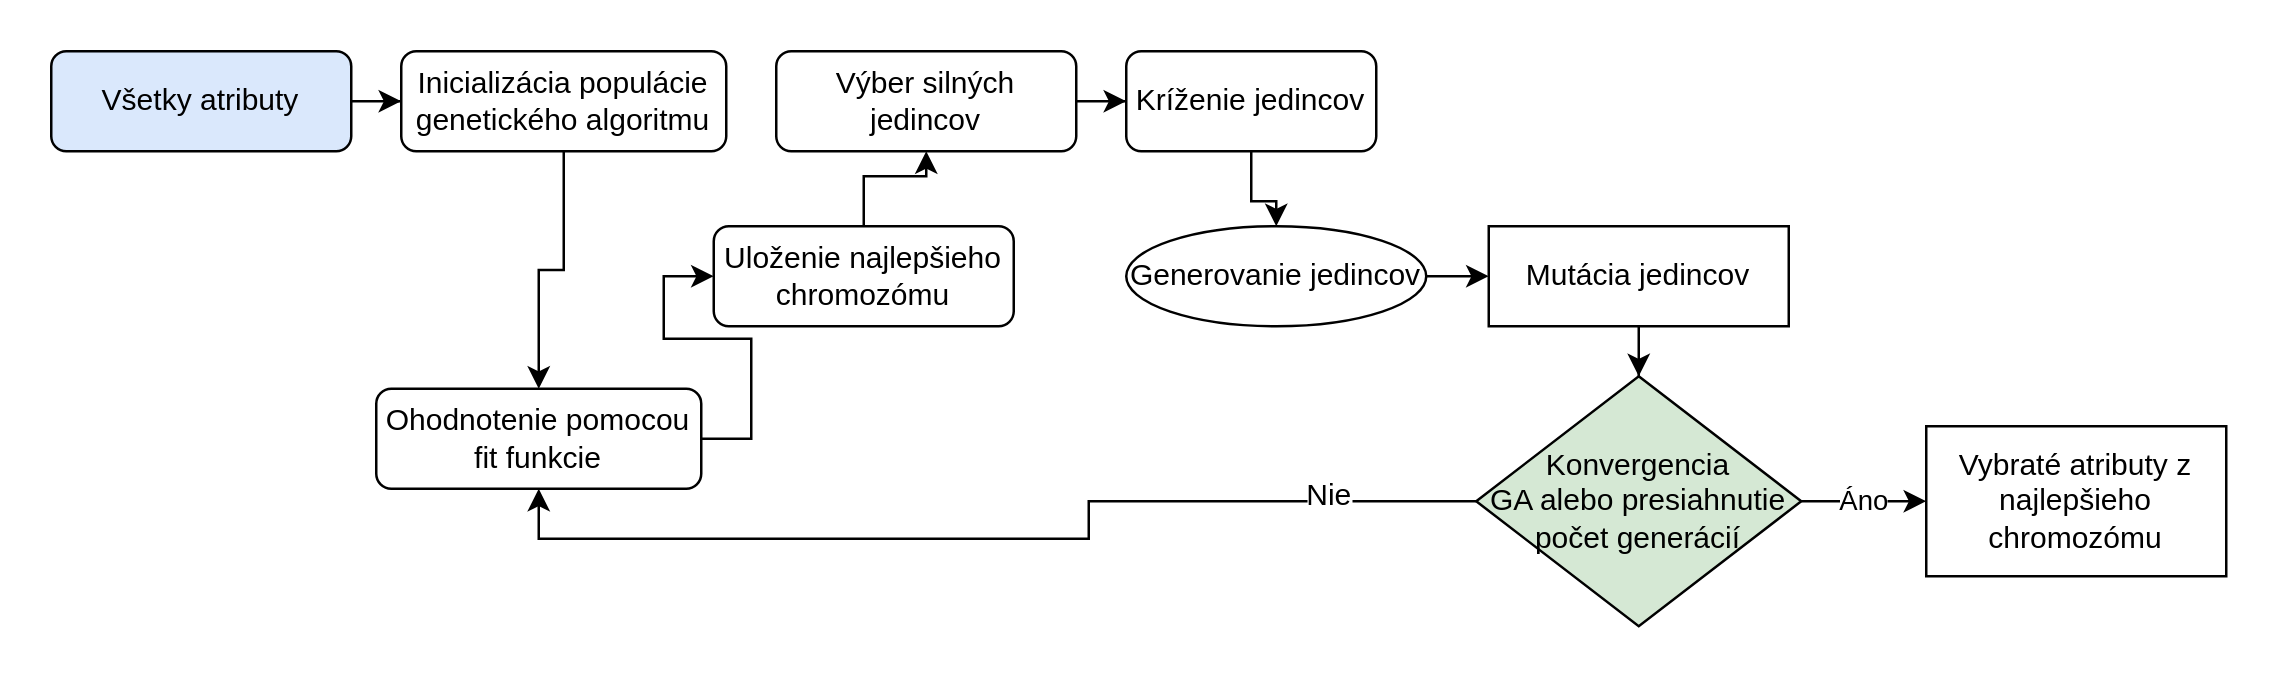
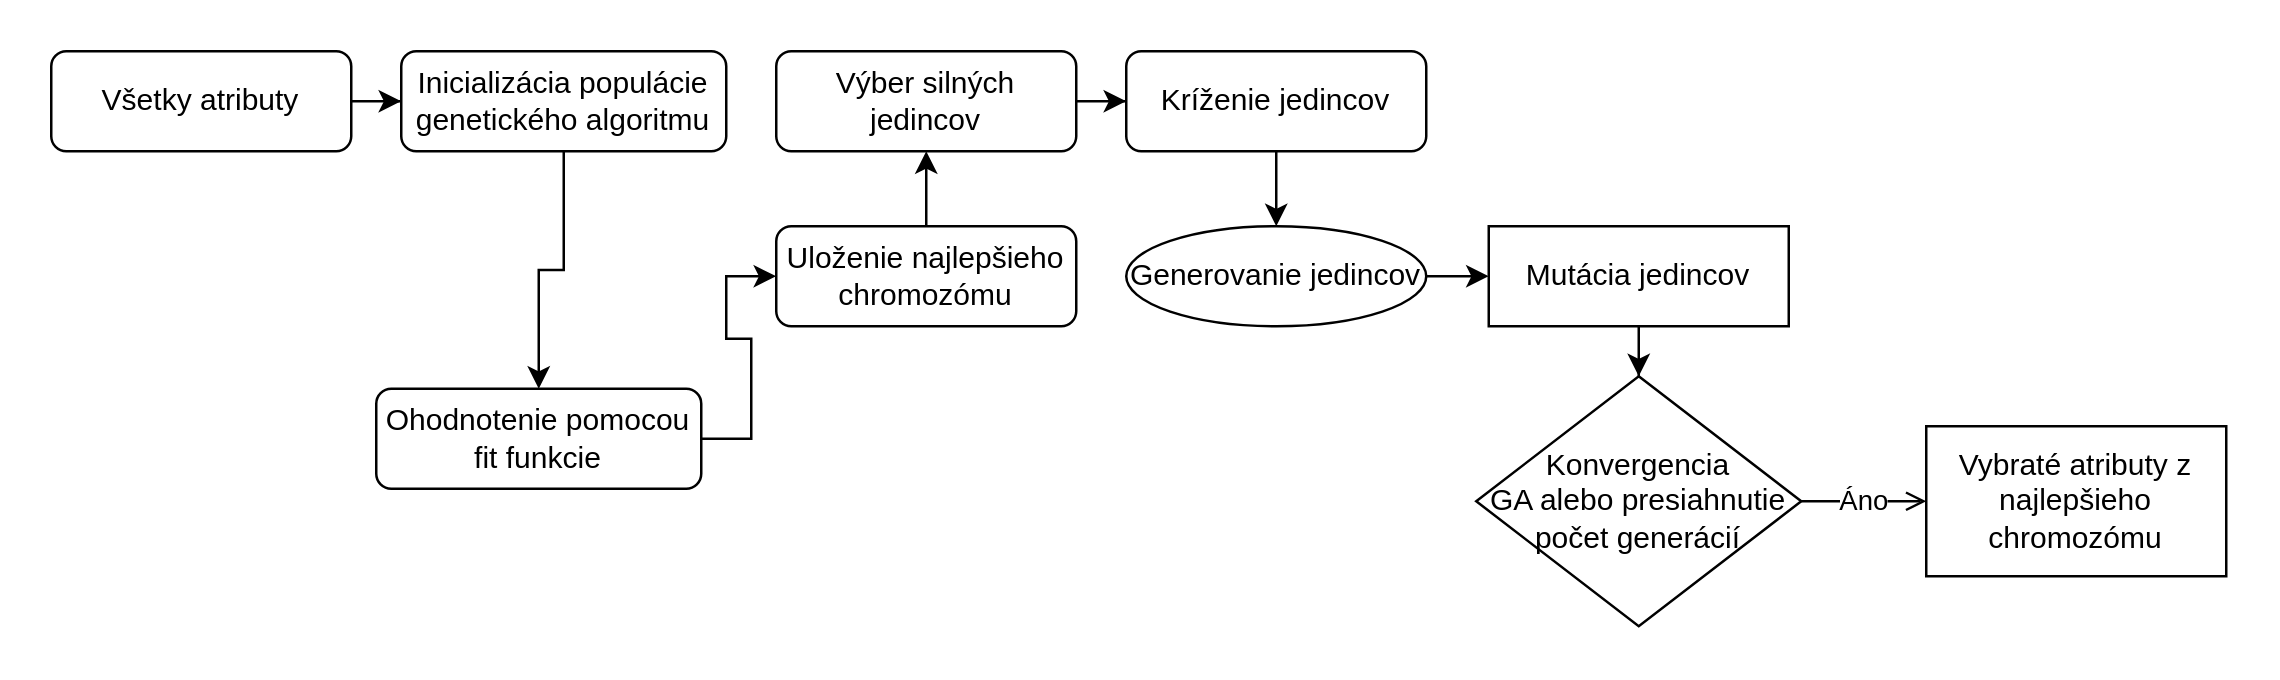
(201, 101) -> (201, 101)
(1251, 101) -> (1276, 101)
(864, 276) -> (926, 276)
(1639, 501) -> (1639, 501)
(1908, 501) -> (1912, 501)
(1009, 539) -> none
